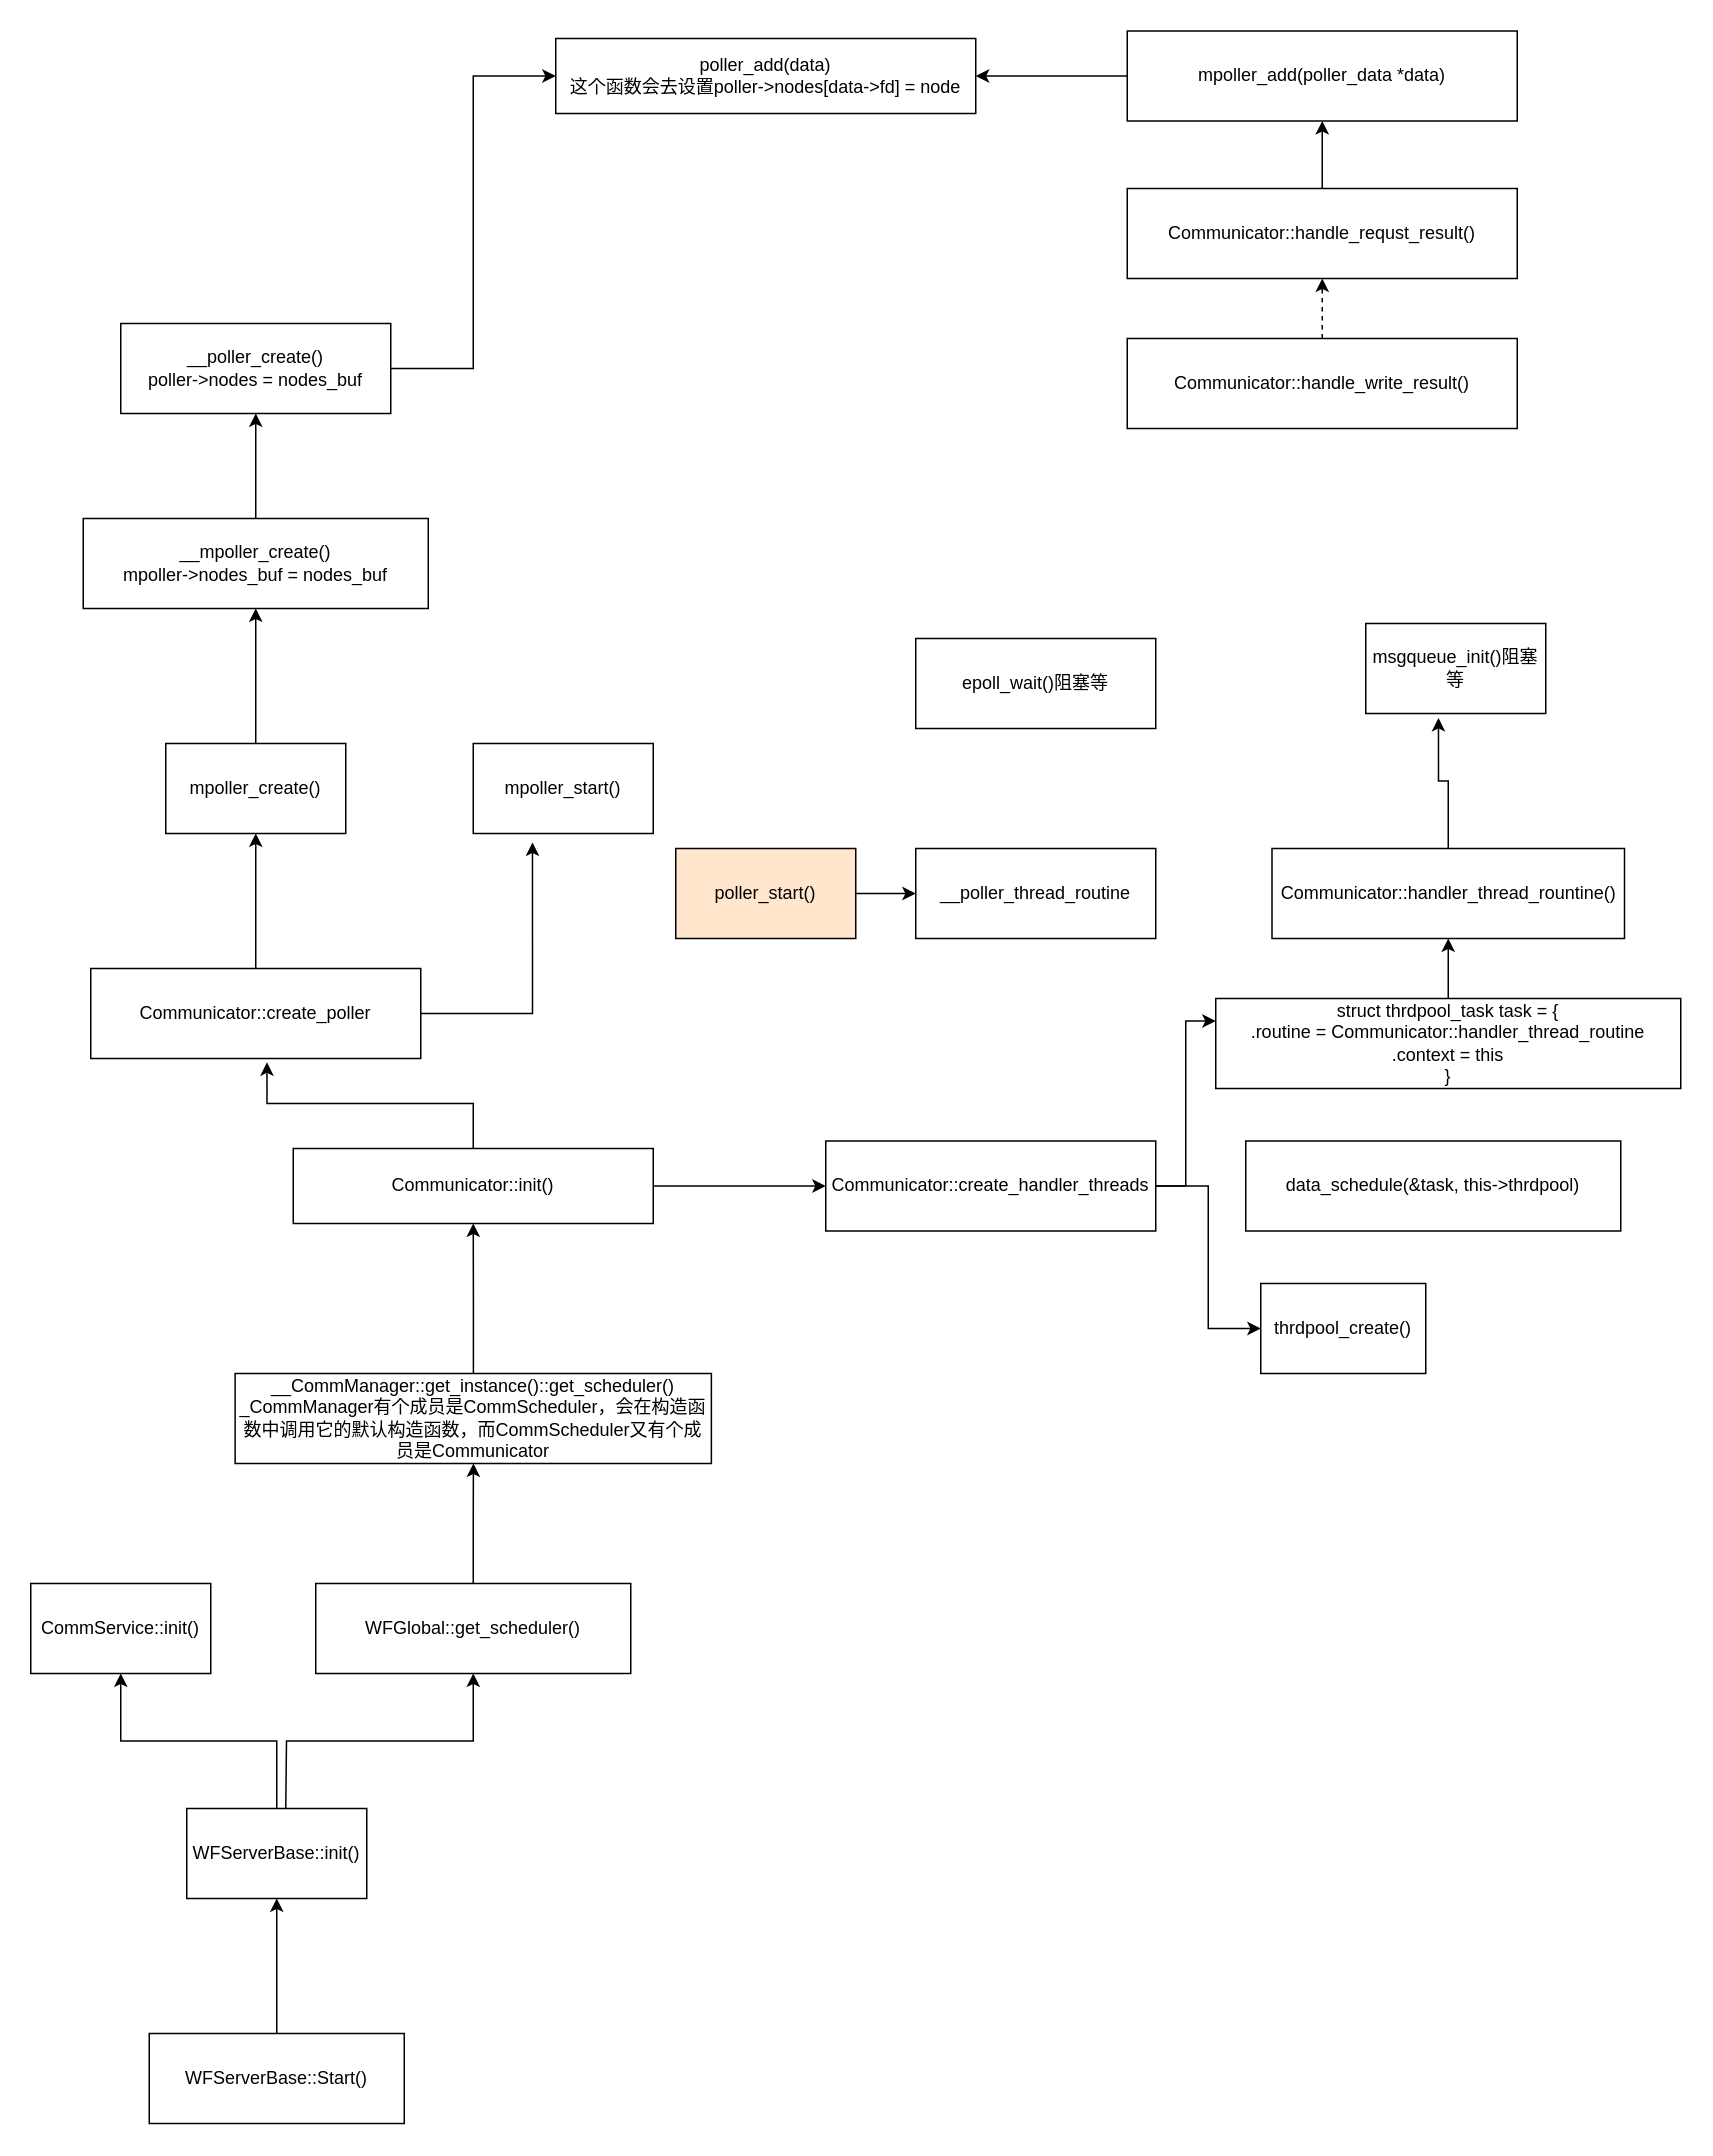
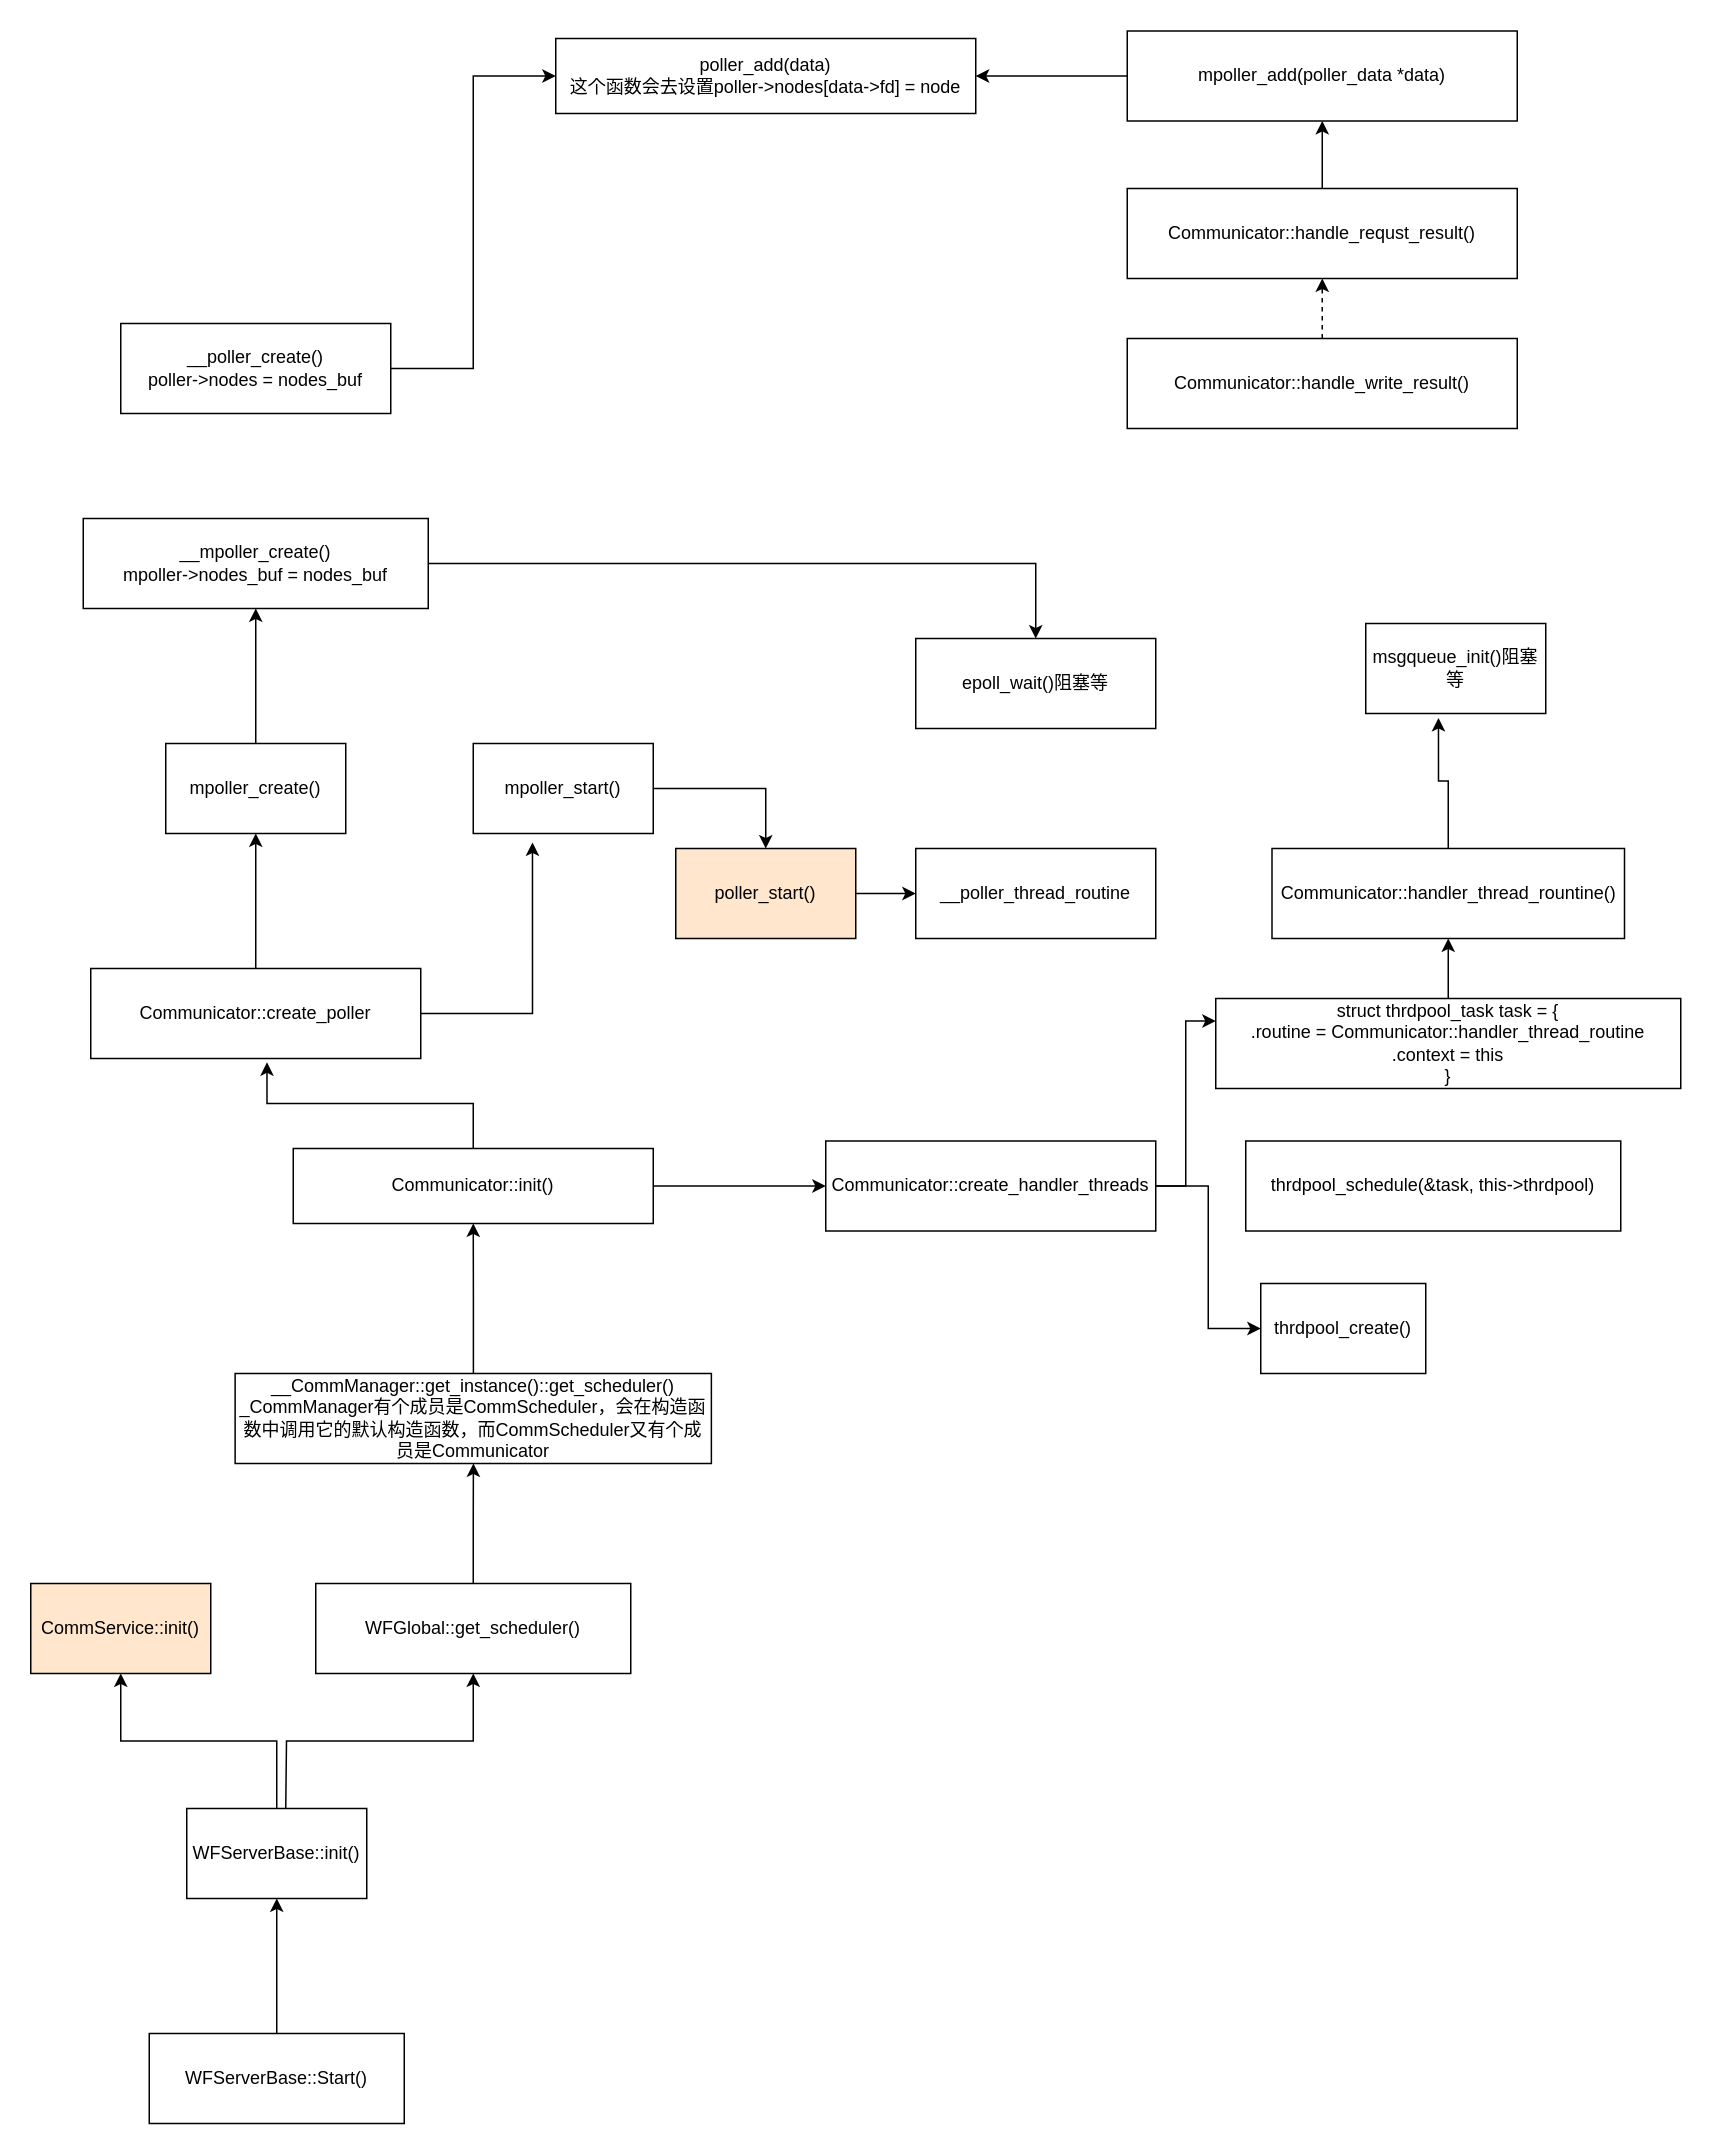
(256, 471) -> (765, 563)
none -> (735, 788)
(1433, 1186) -> (1433, 1186)
(121, 1628) -> (121, 1628)
